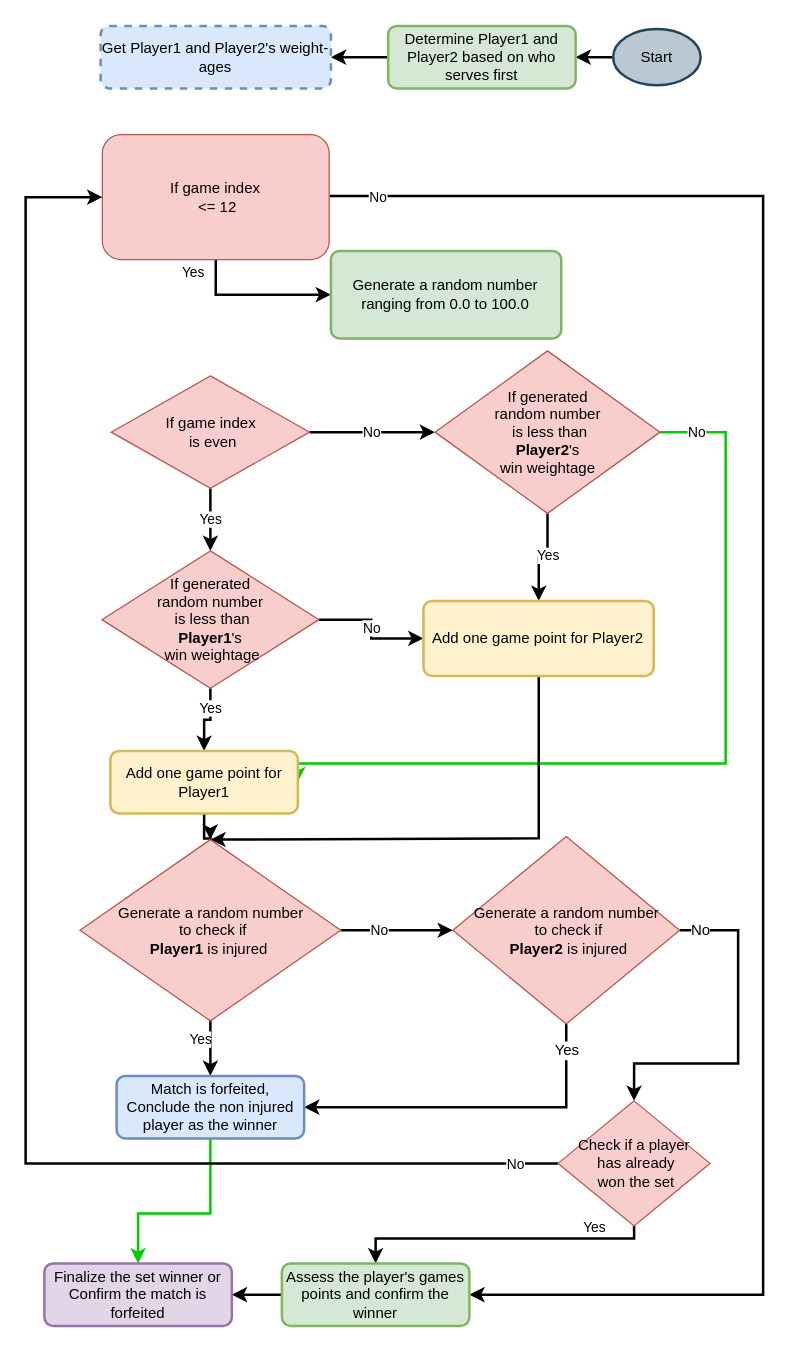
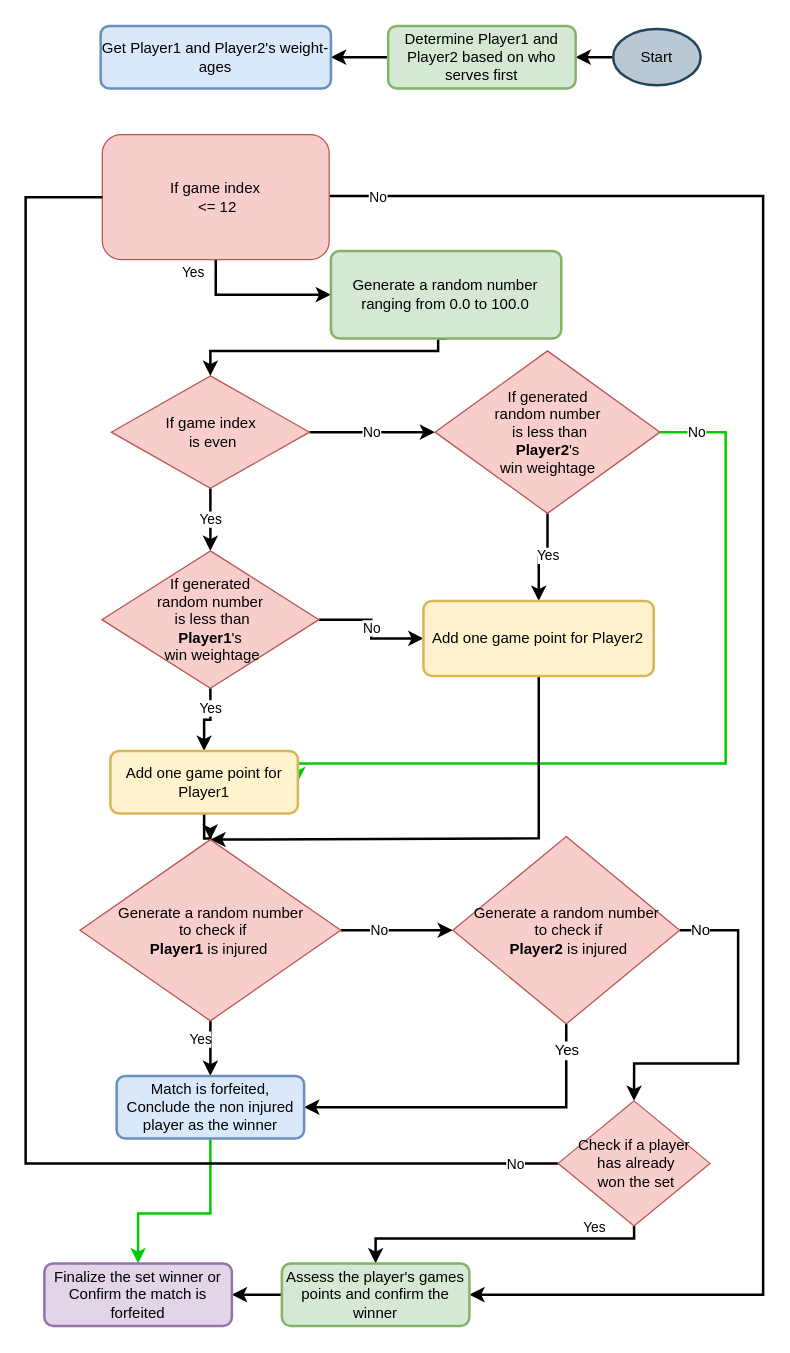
(216, 57) -> (216, 57)
(89, 197) -> (94, 197)
none -> (325, 351)
